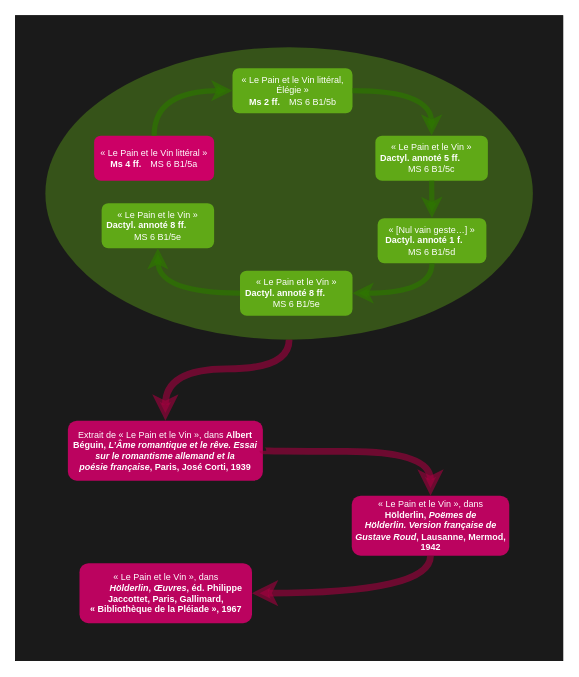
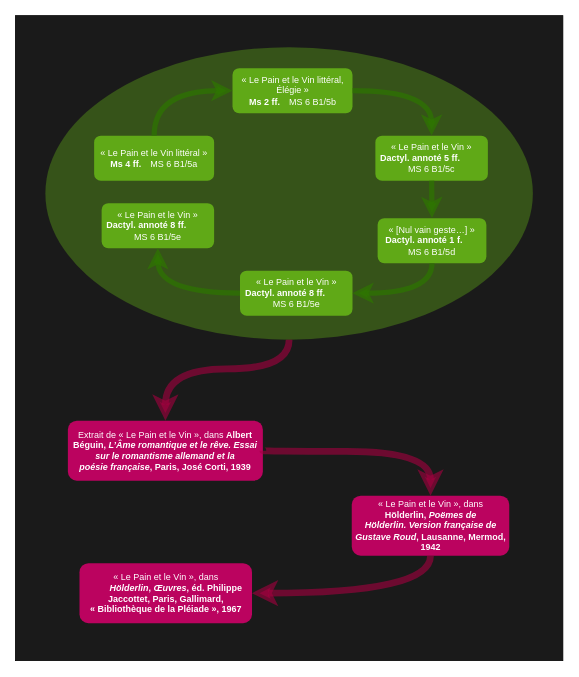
(154, 158) -> (154, 158)
